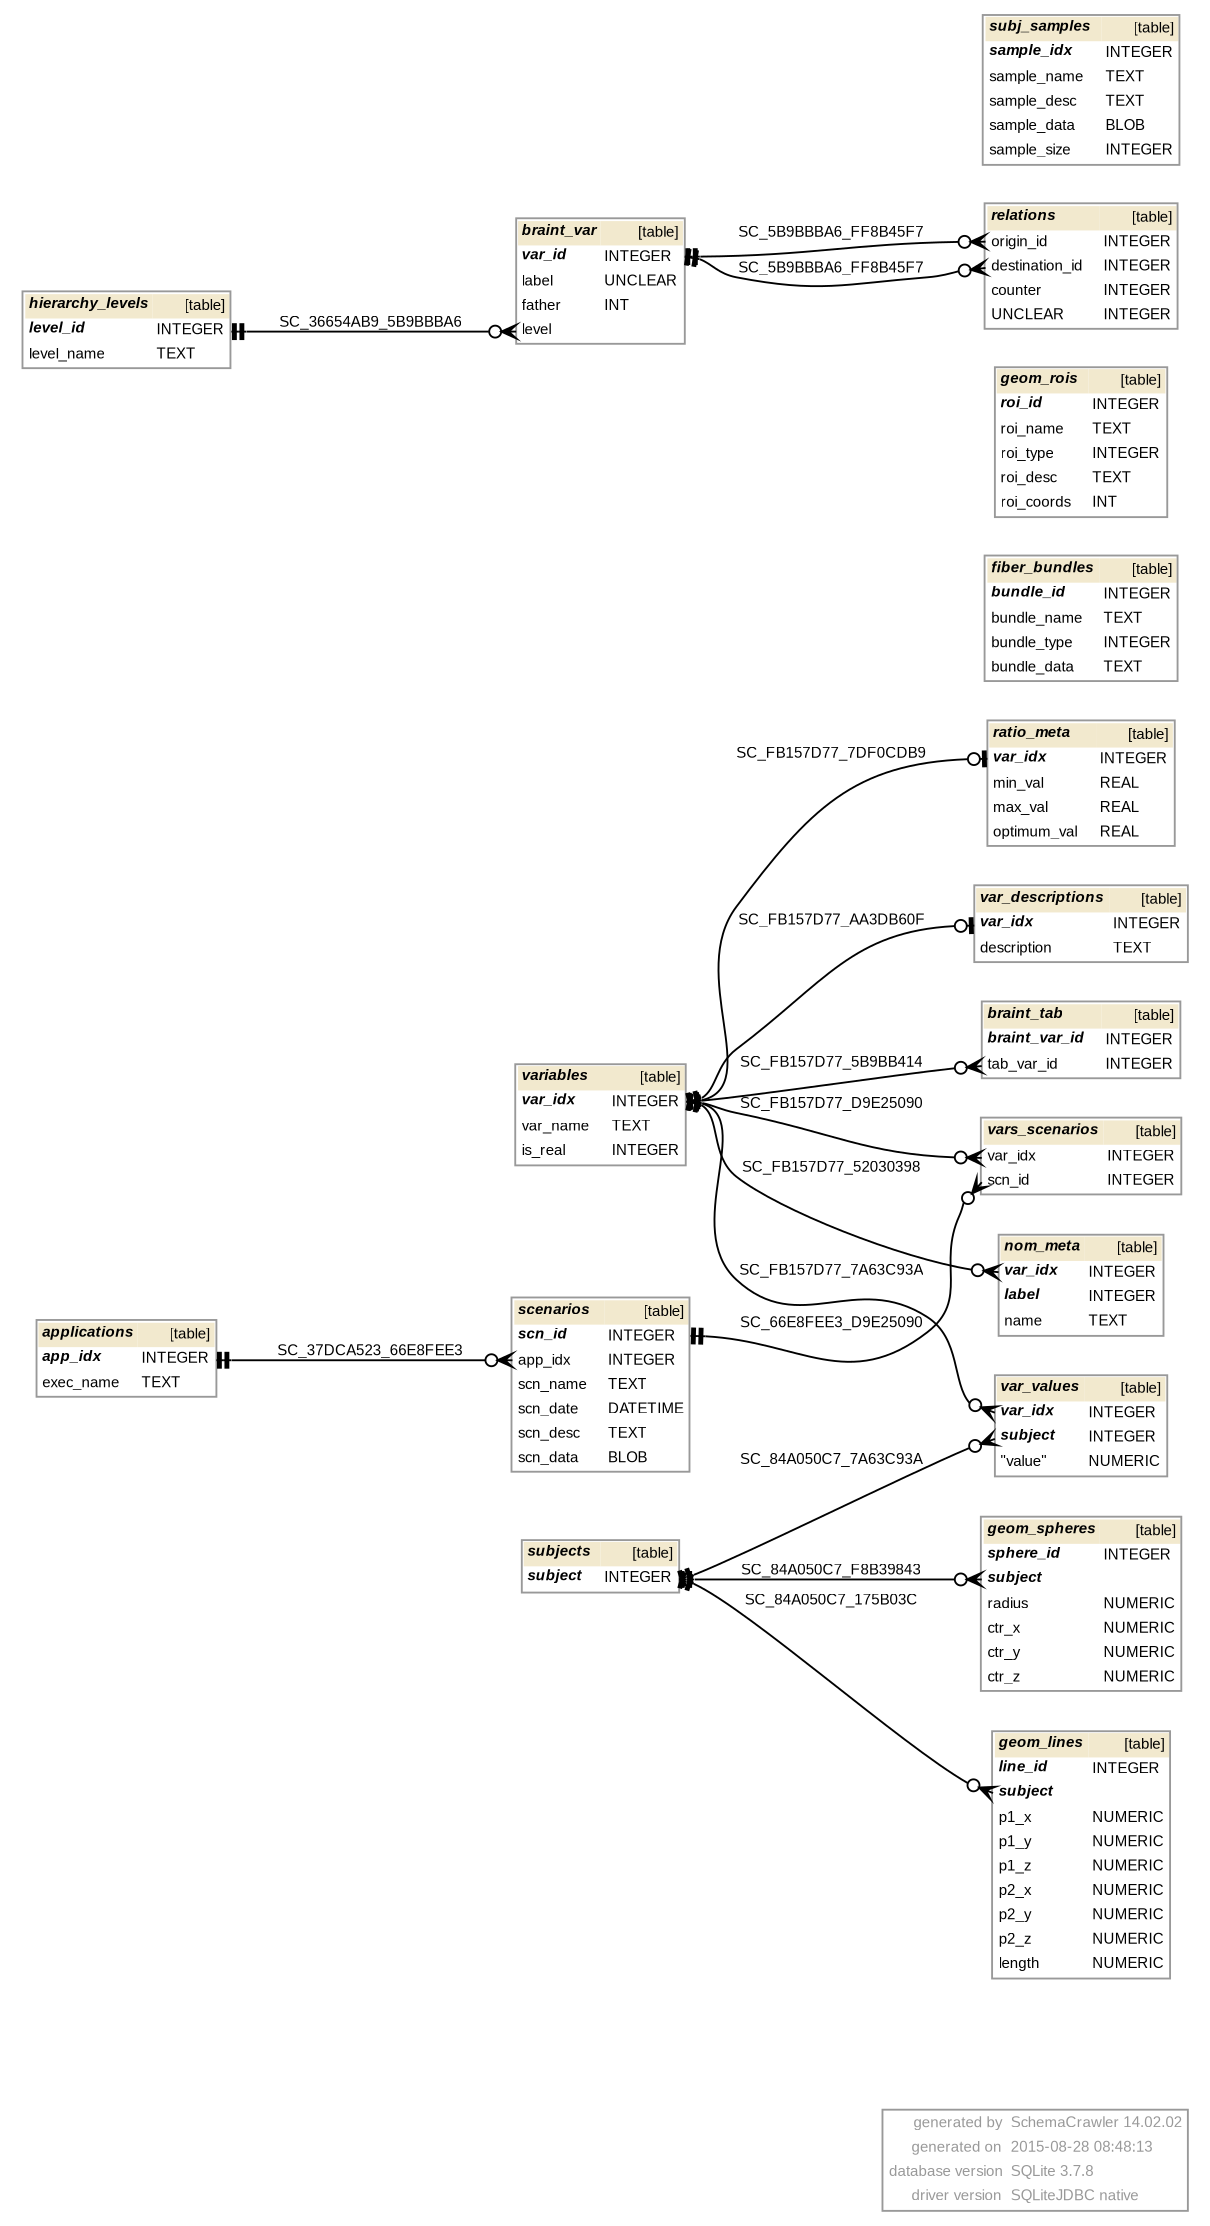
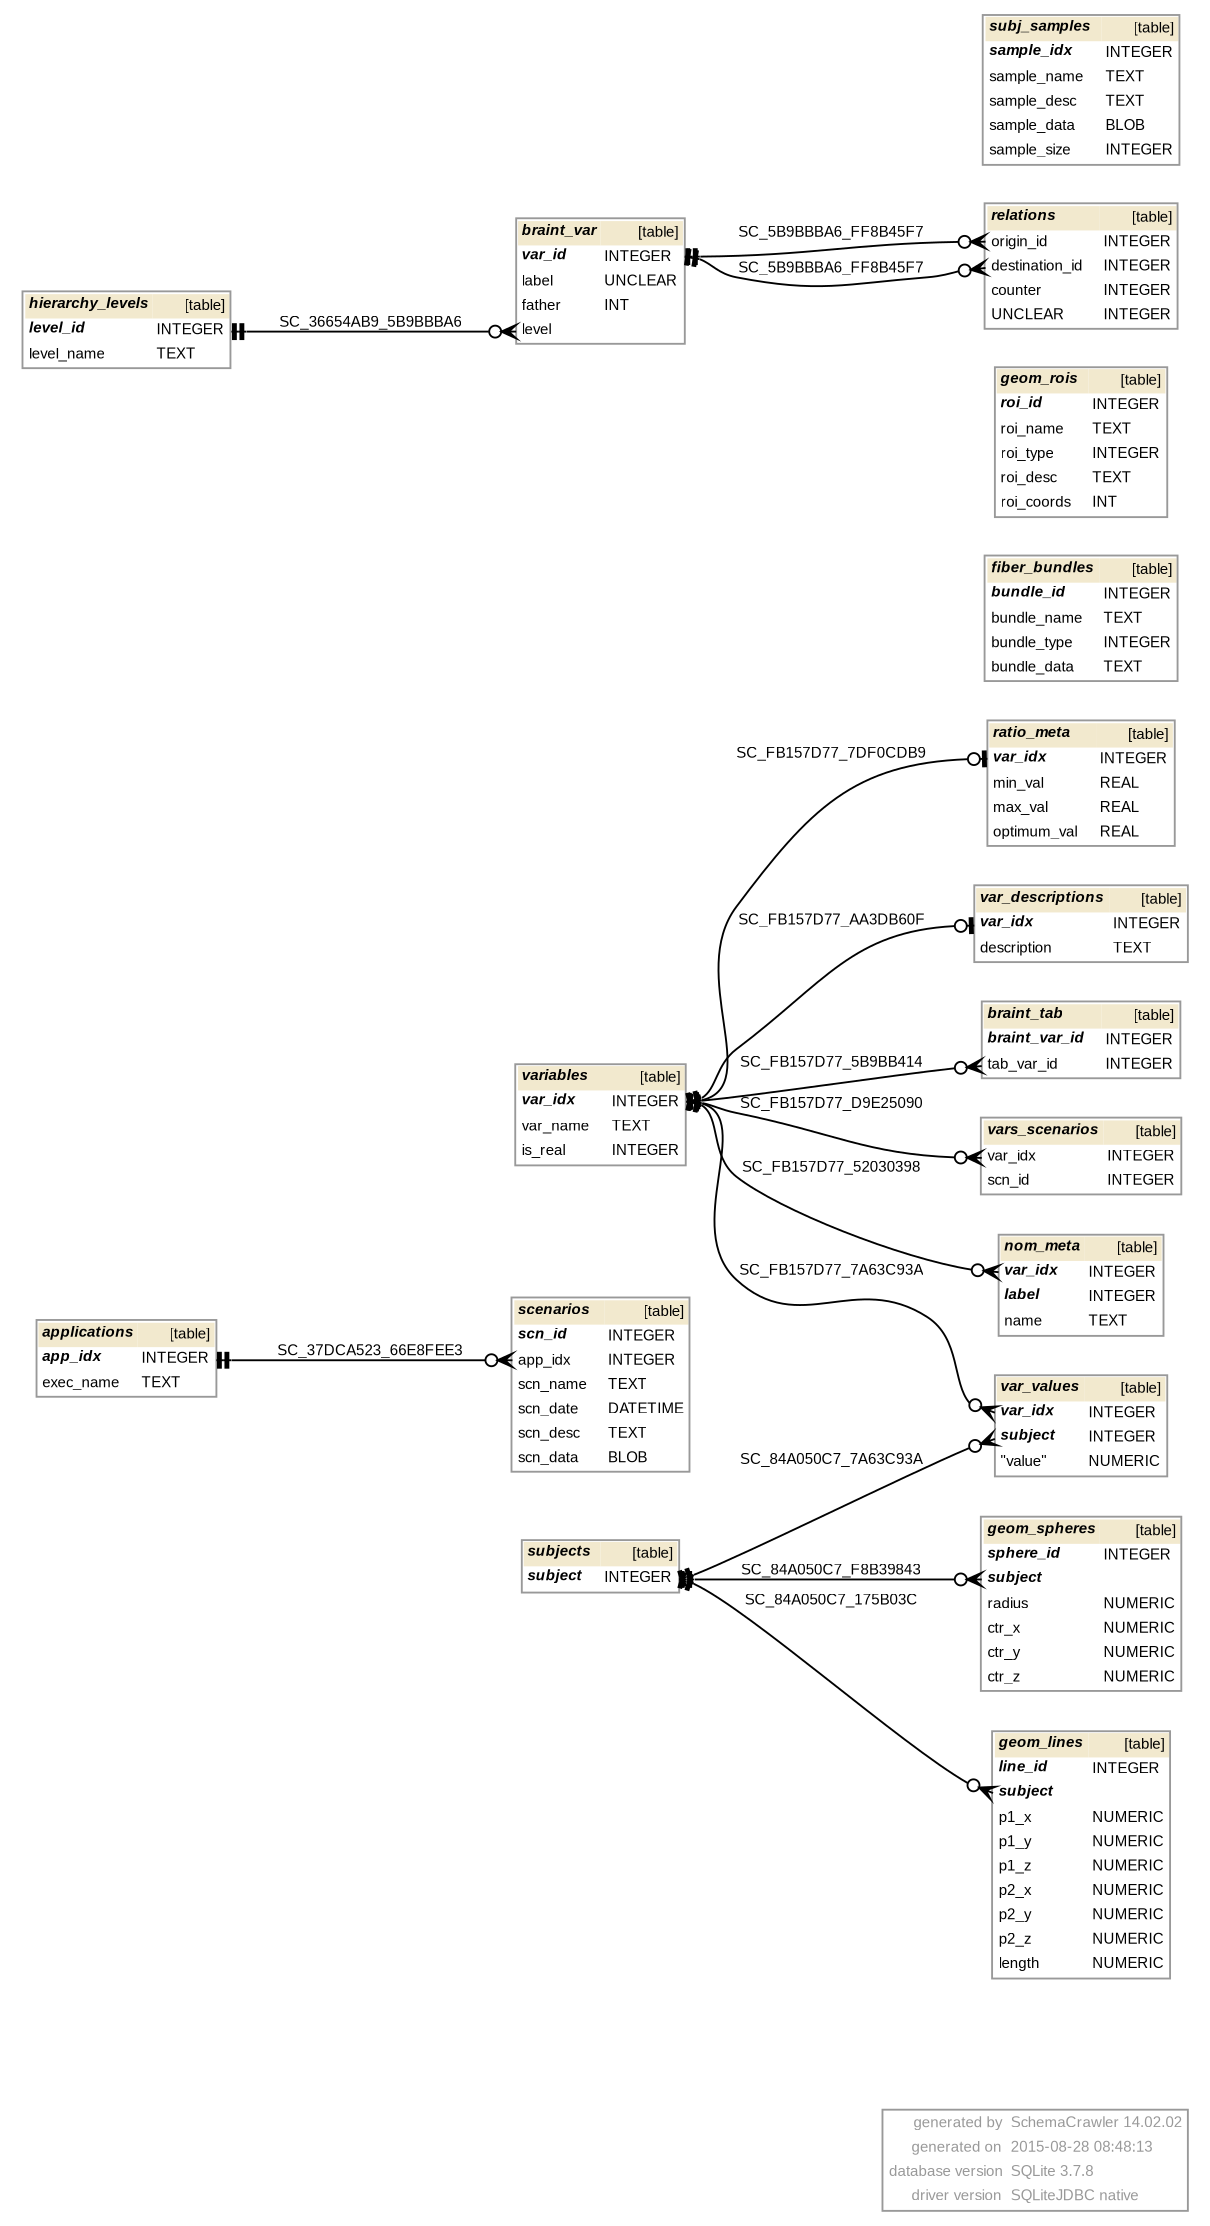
(887, 1354) -> none
